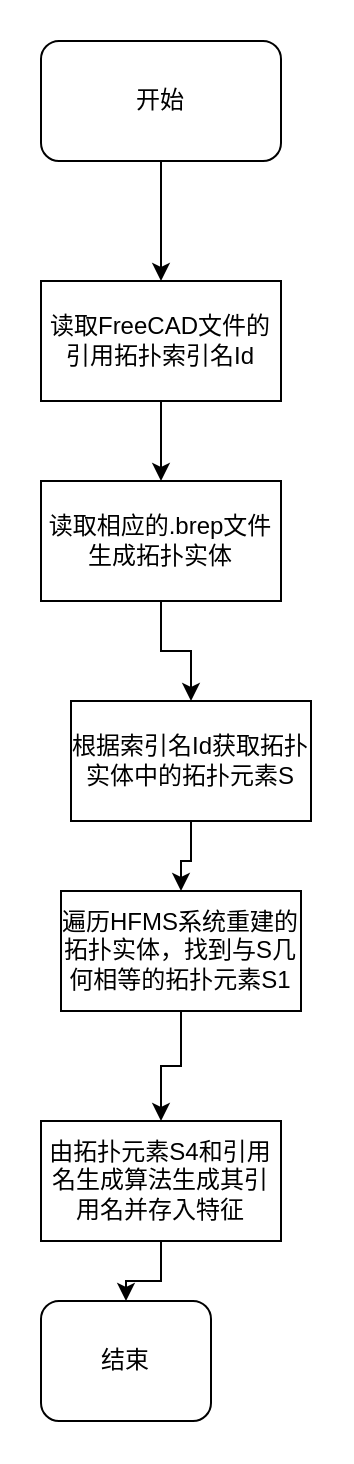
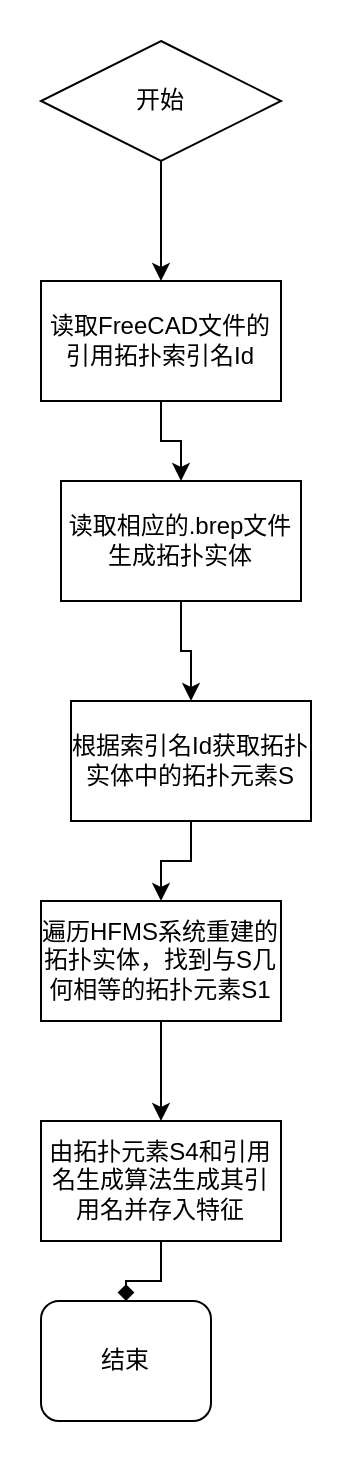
(161, 101) -> (161, 101)
(161, 541) -> (181, 541)
(181, 951) -> (161, 961)
(126, 1286) -> (126, 1284)
